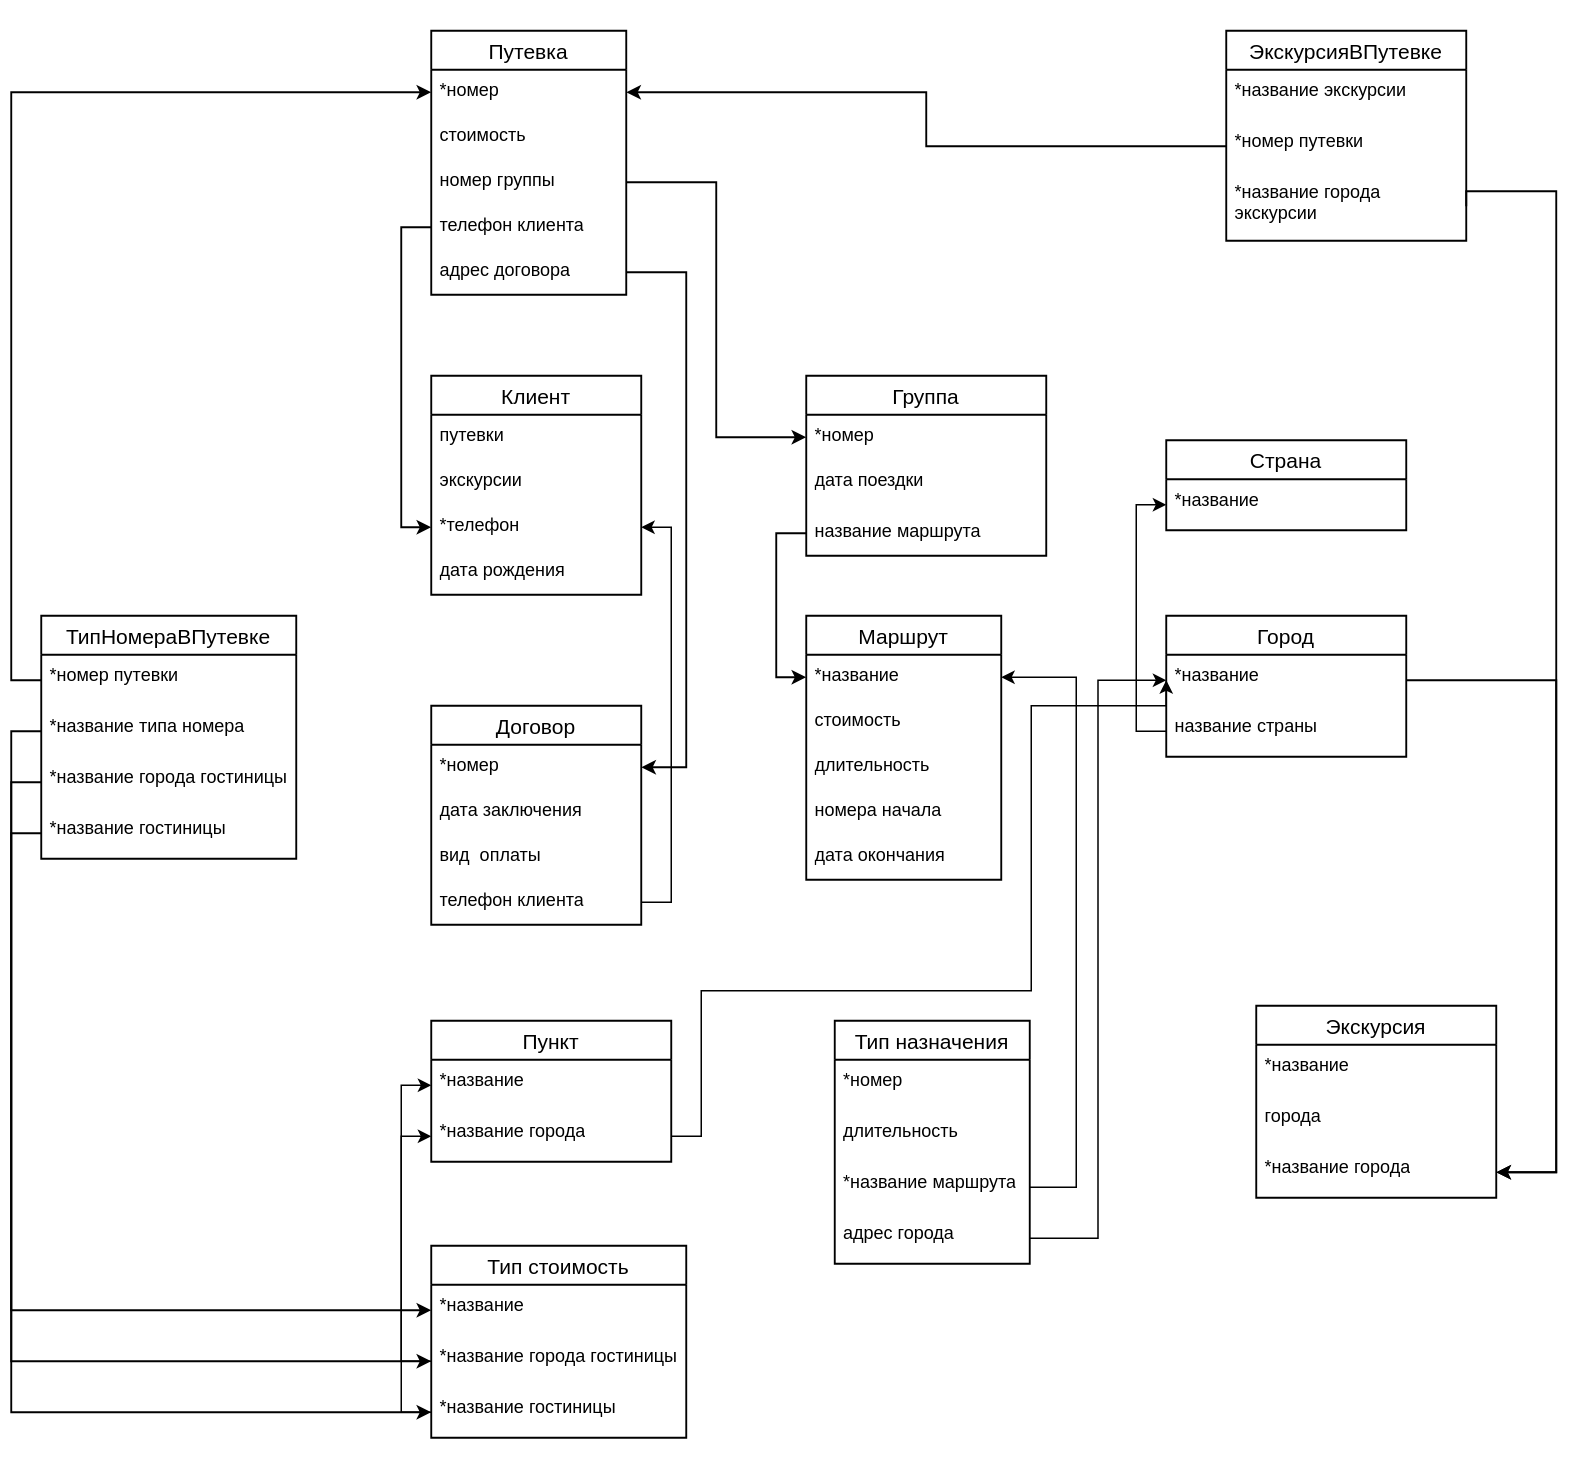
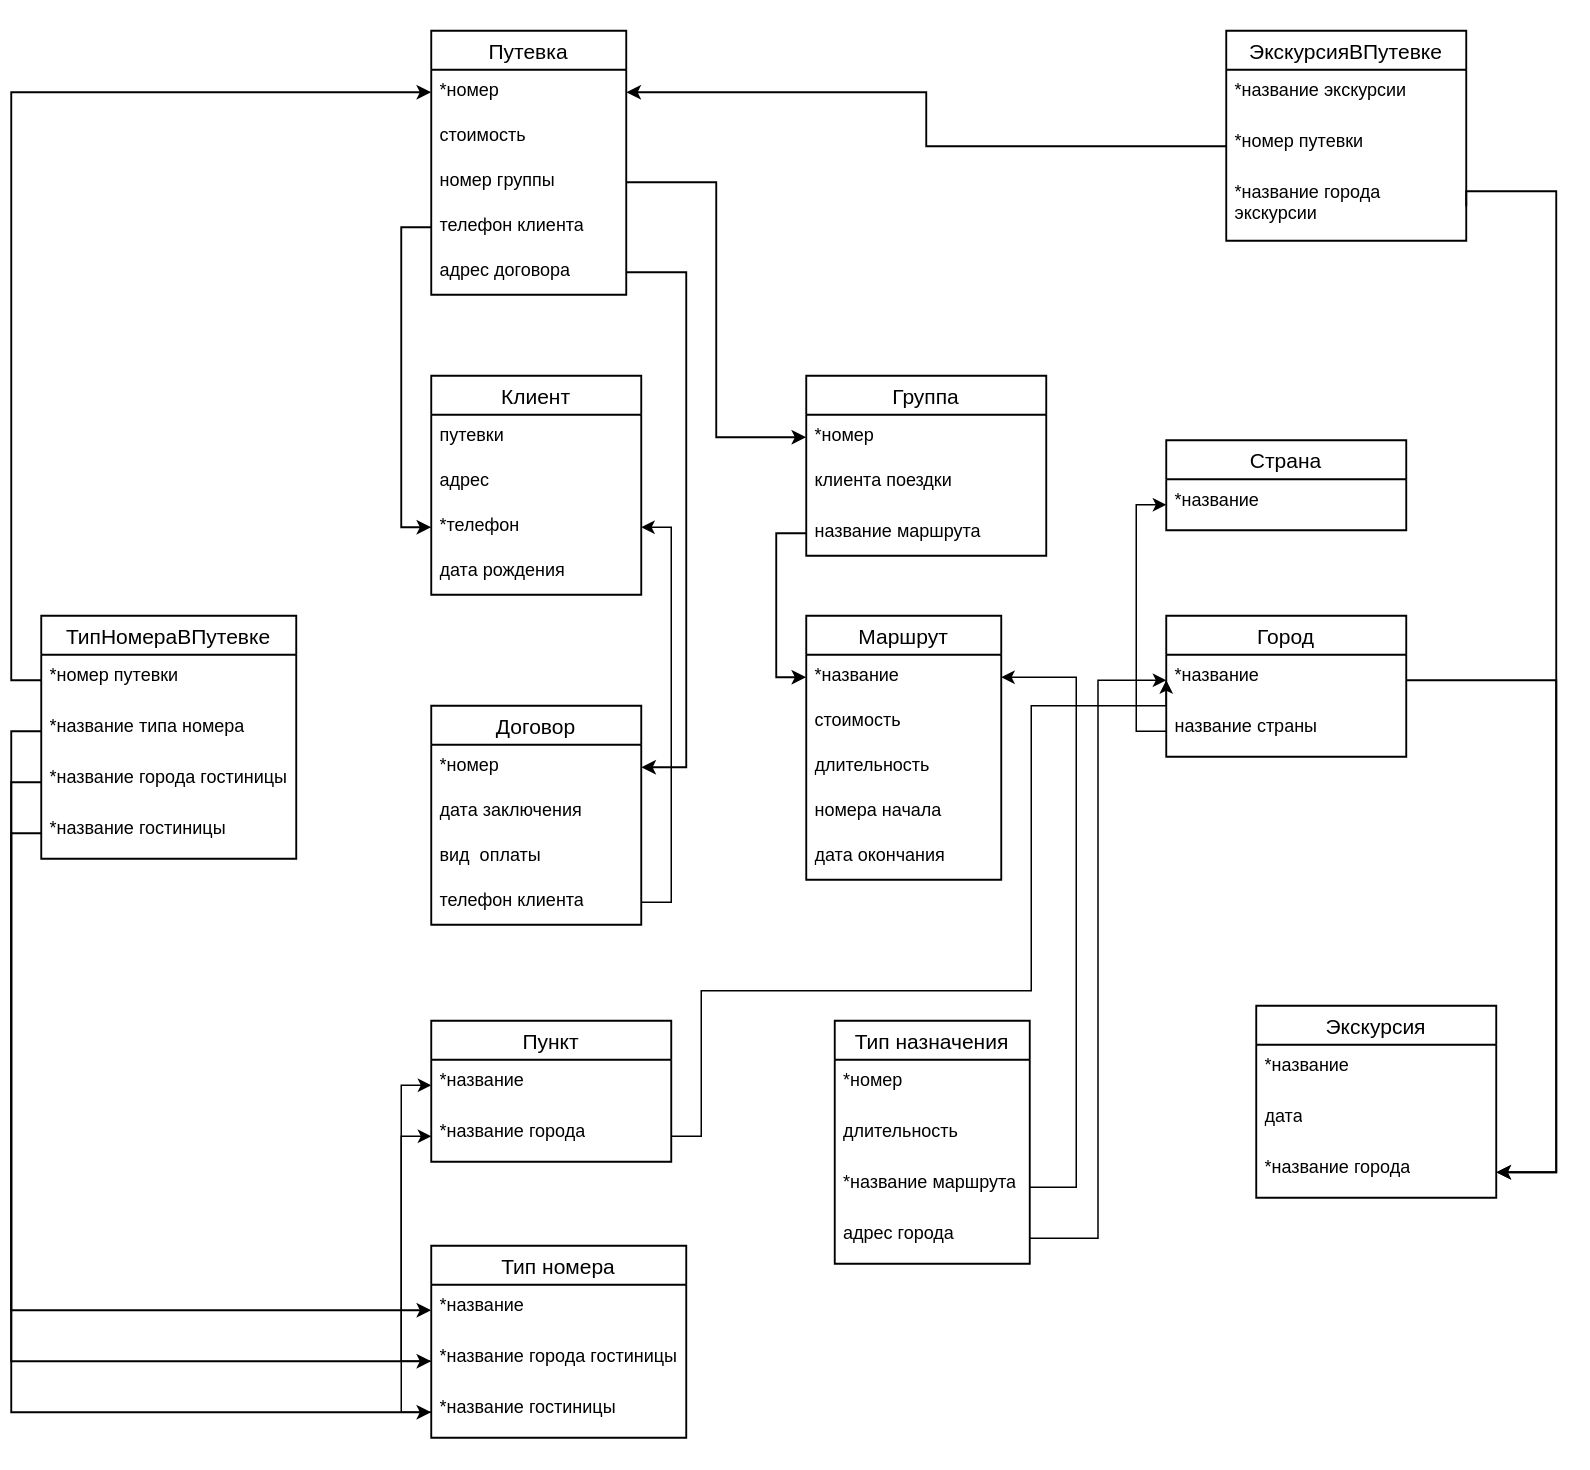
(486, 481) -> (465, 481)
(873, 481) -> (889, 481)
(1295, 1117) -> (1285, 1117)
(558, 1267) -> (558, 1267)
